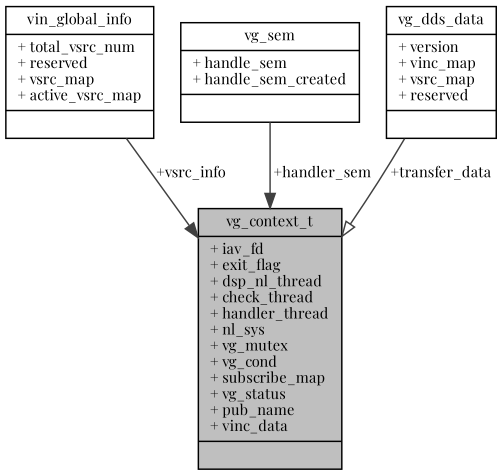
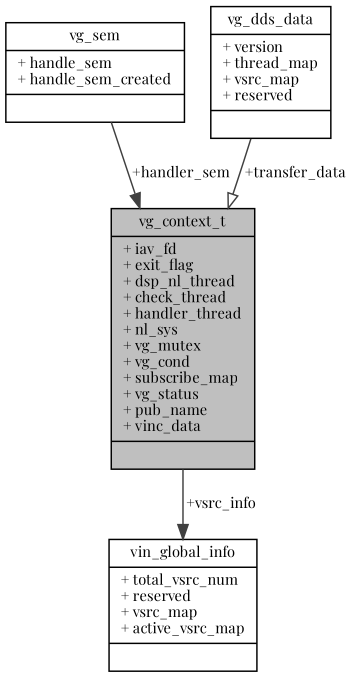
(438, 64) -> (271, 64)
(158, 182) -> (183, 497)
